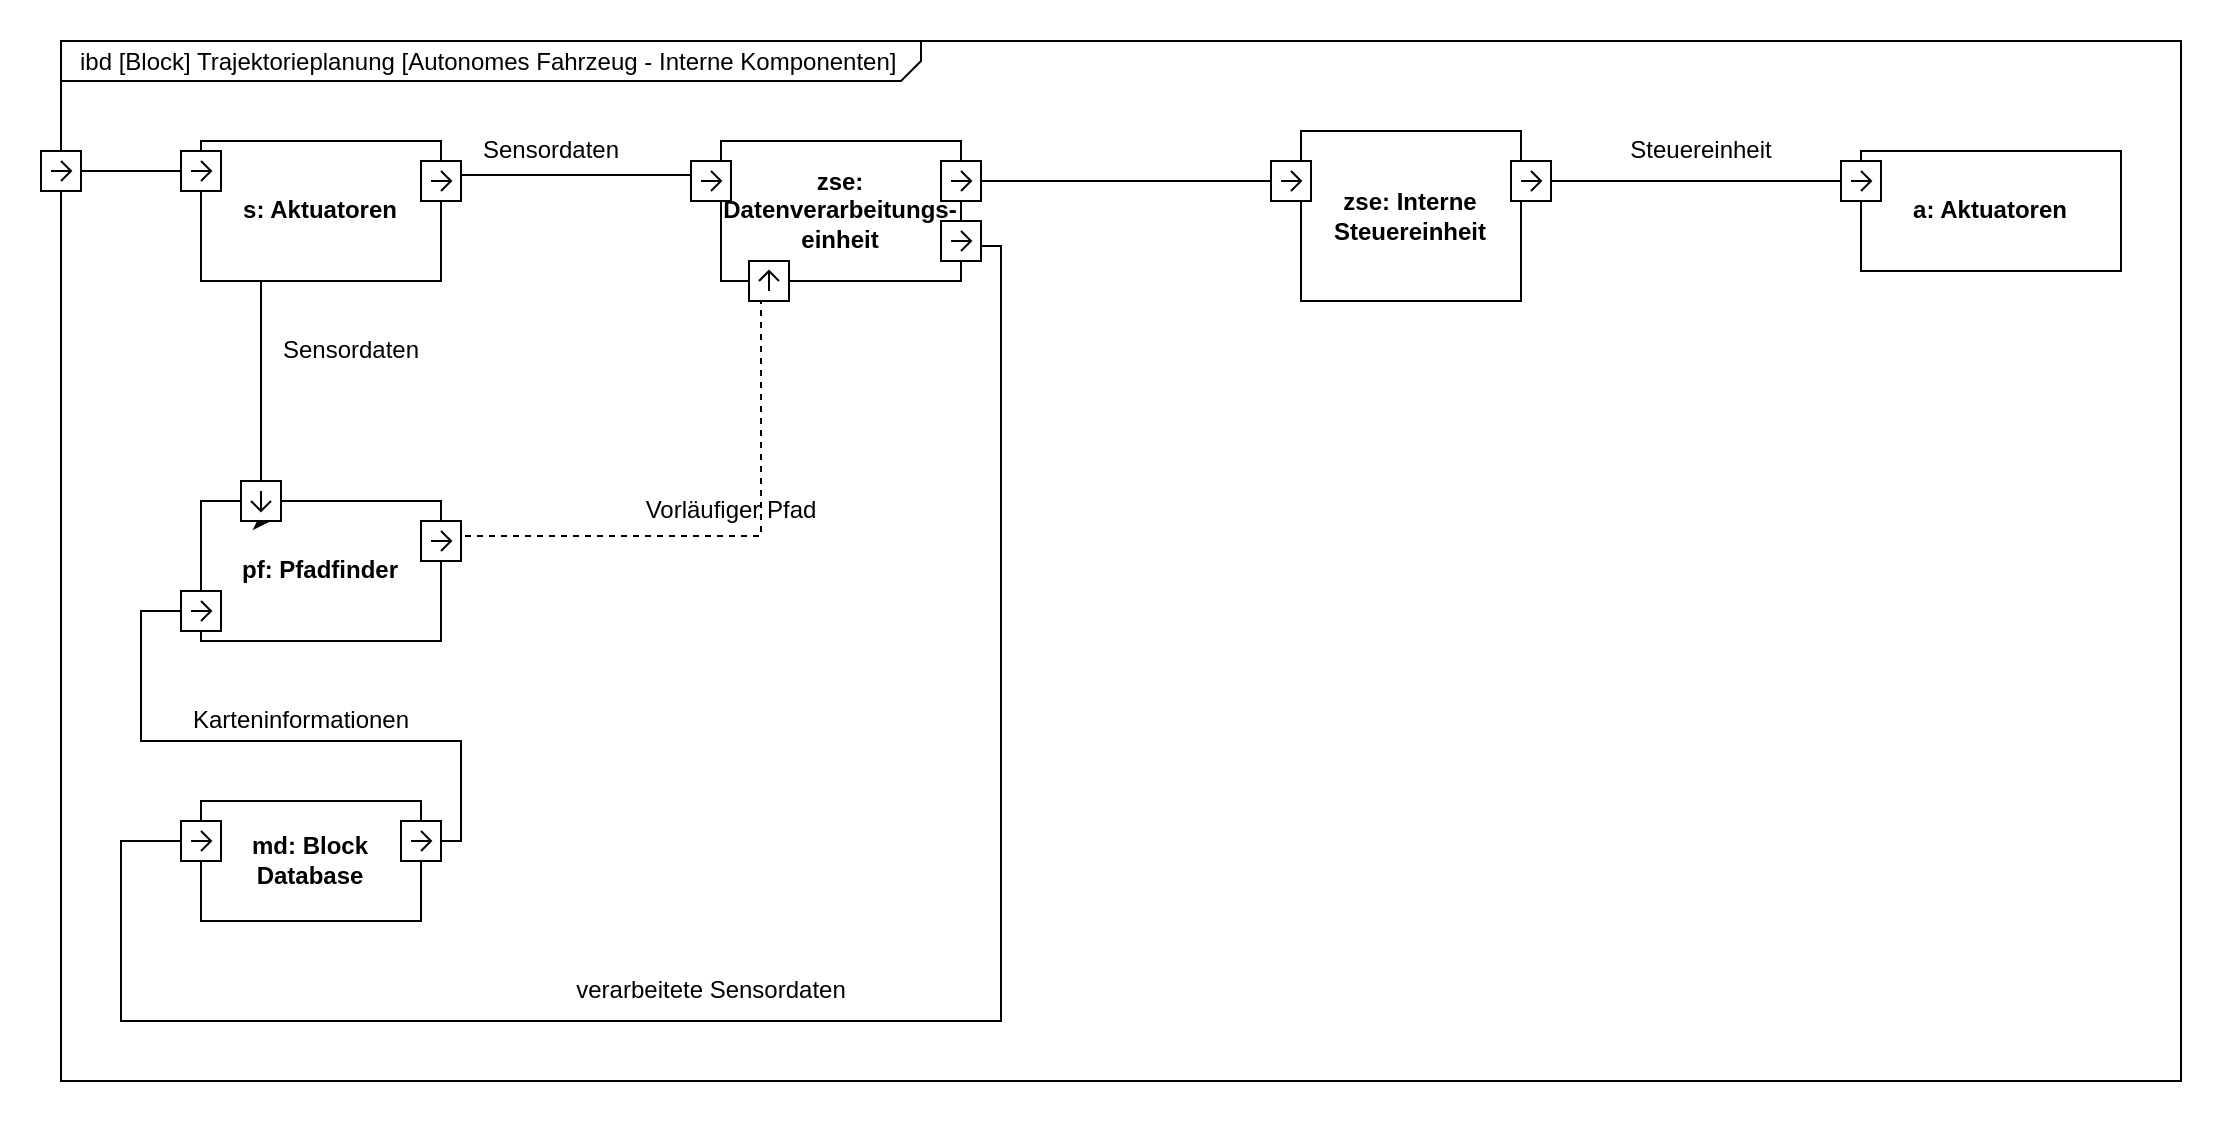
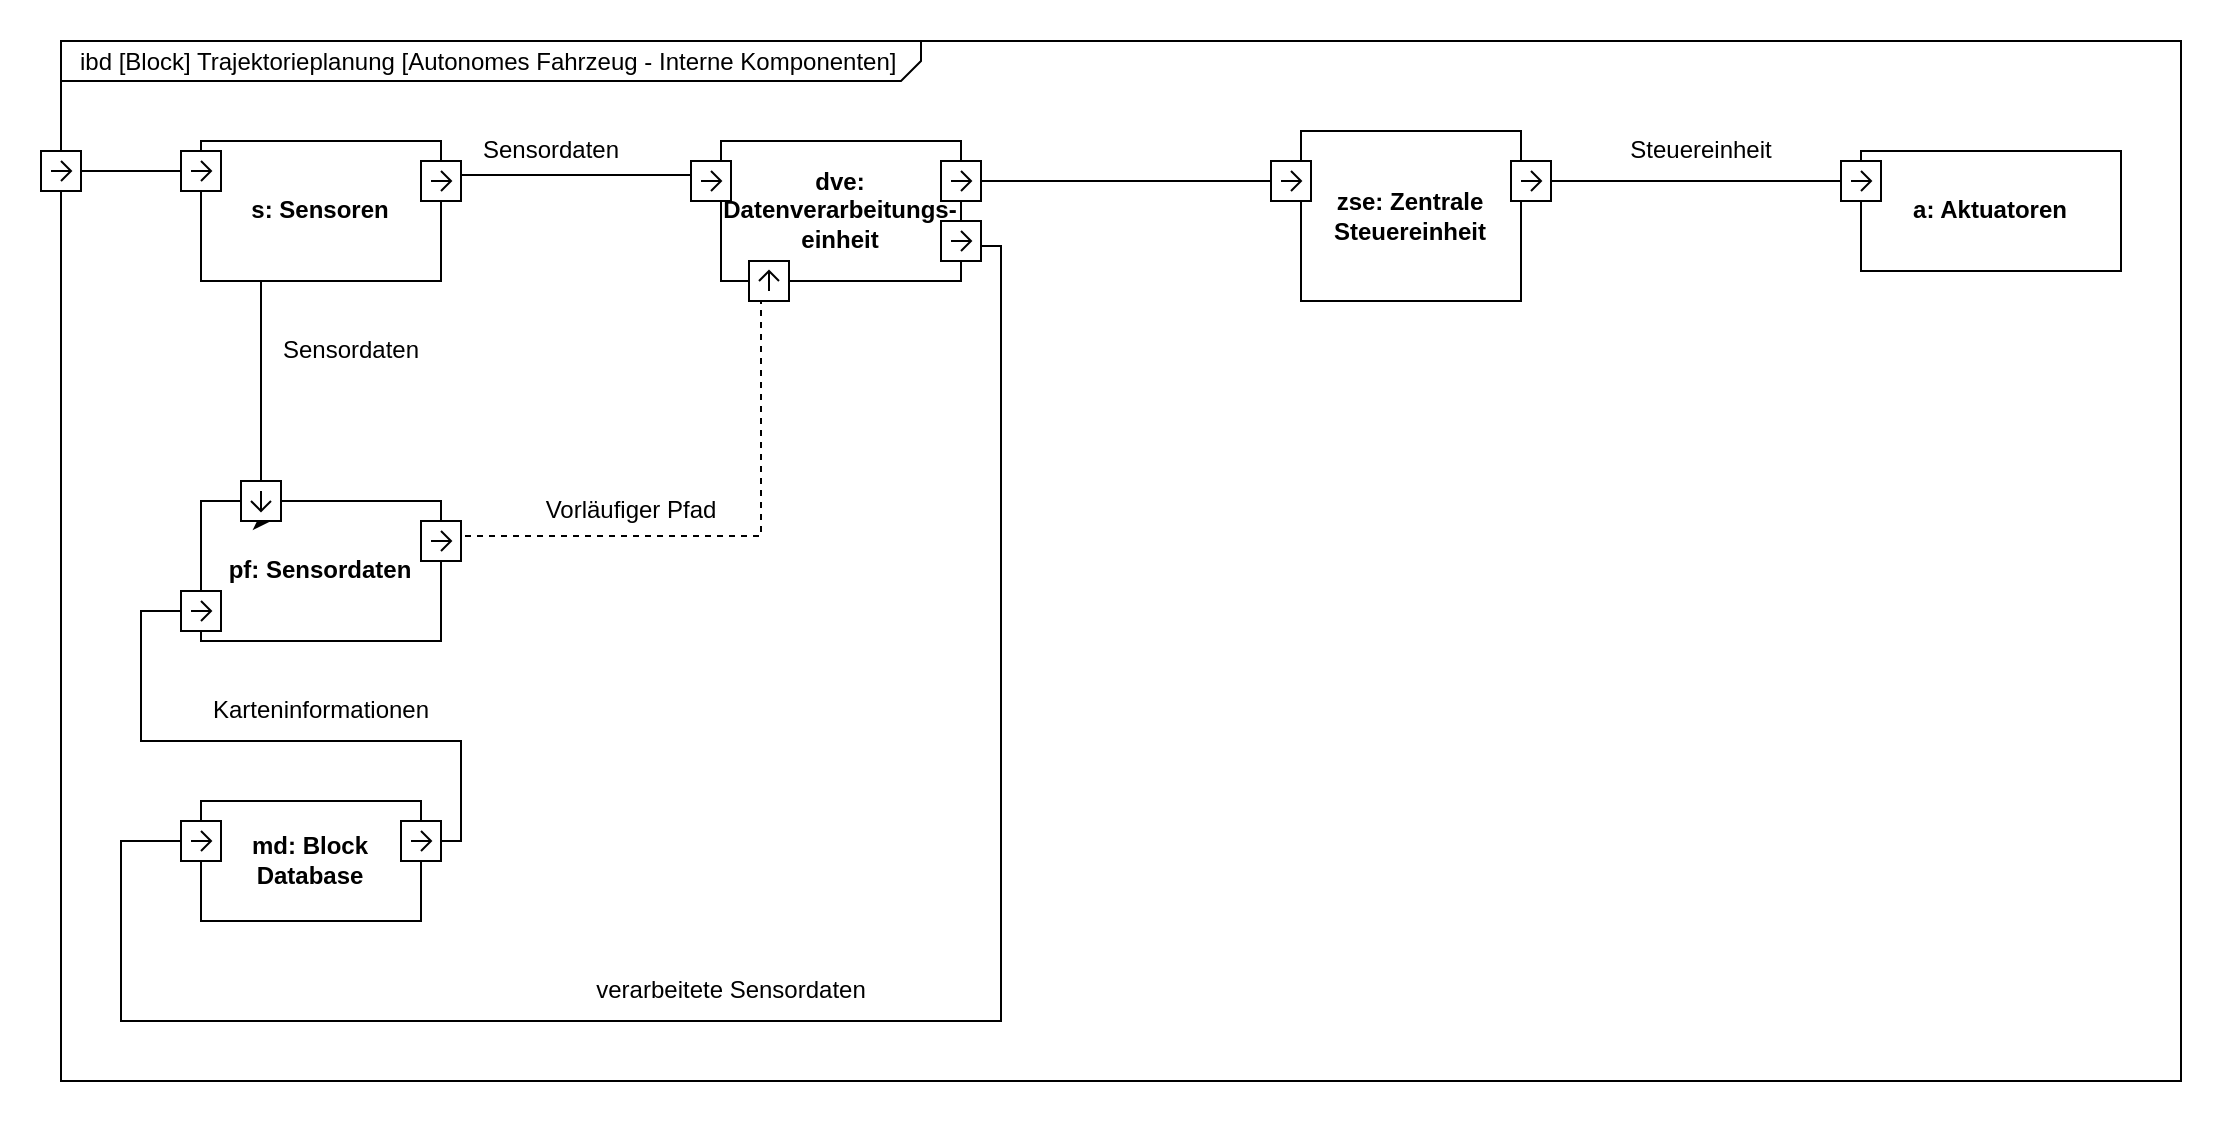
(321, 211) -> (321, 211)
(841, 211) -> (841, 211)
(1411, 217) -> (1411, 217)
(731, 511) -> (631, 511)
(321, 571) -> (321, 571)
(301, 721) -> (321, 711)
(711, 991) -> (731, 991)
